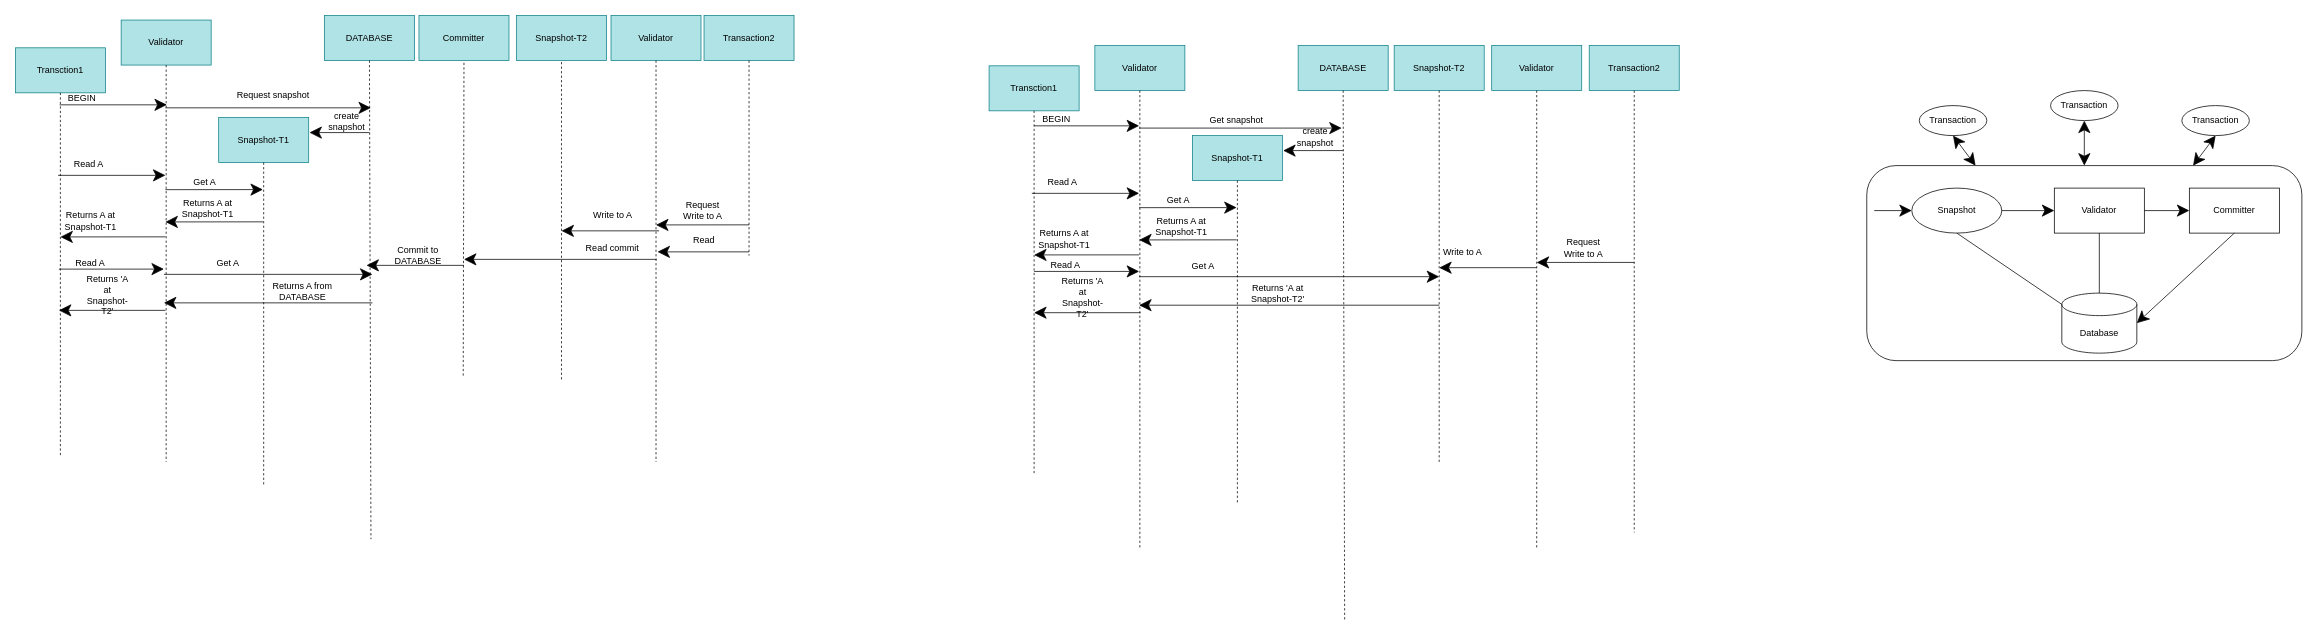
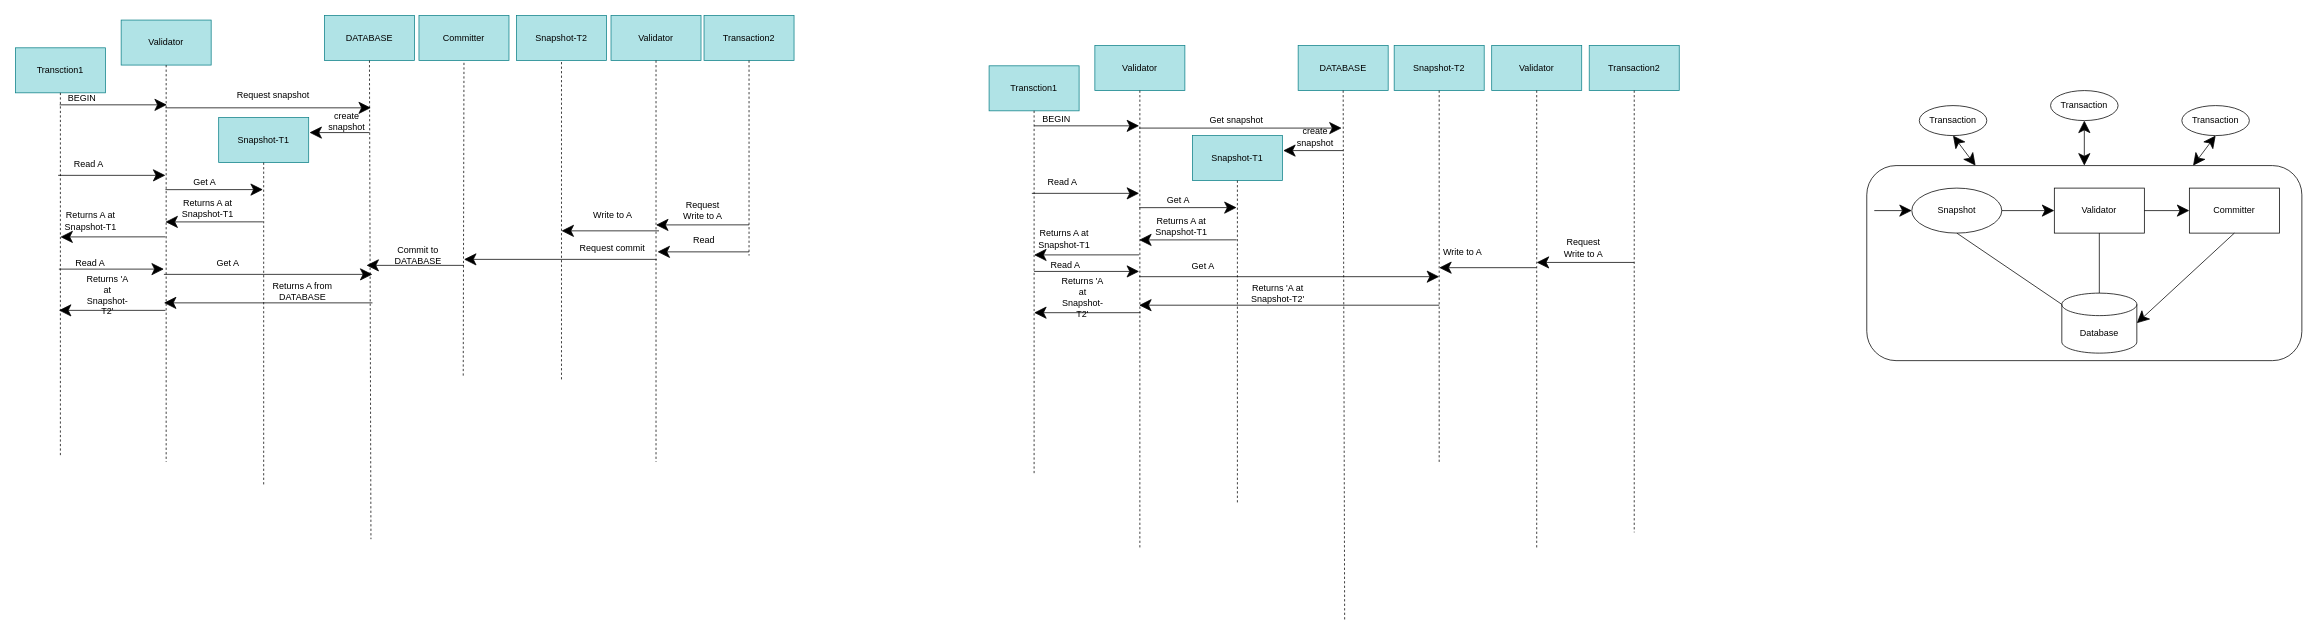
(612, 248) -> (612, 248)
